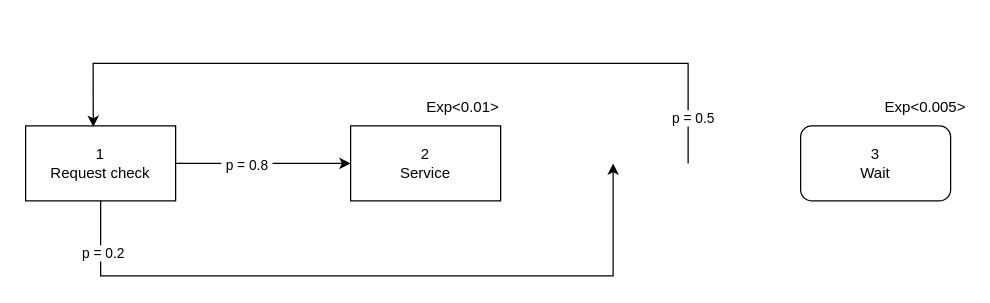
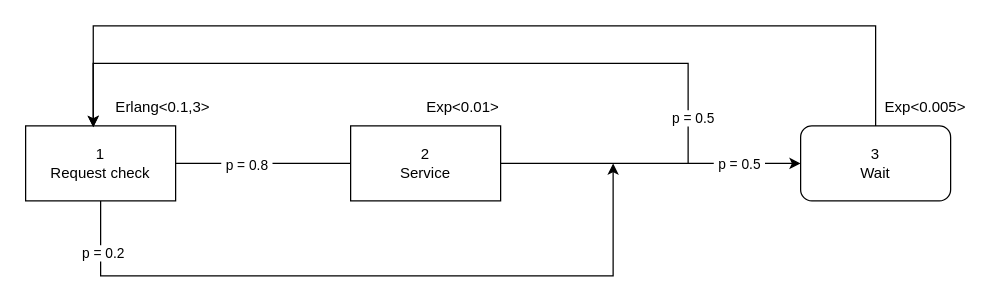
none -> (517, 26)
none -> (163, 107)
(341, 163) -> (344, 163)
none -> (647, 163)
